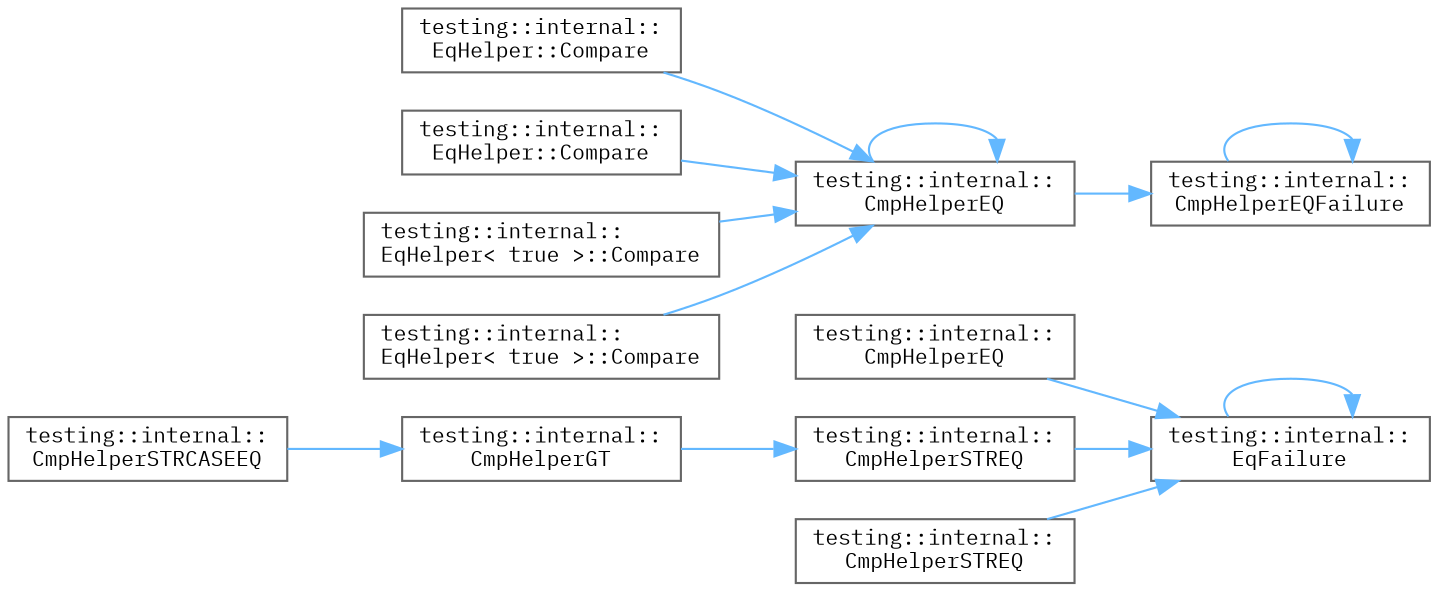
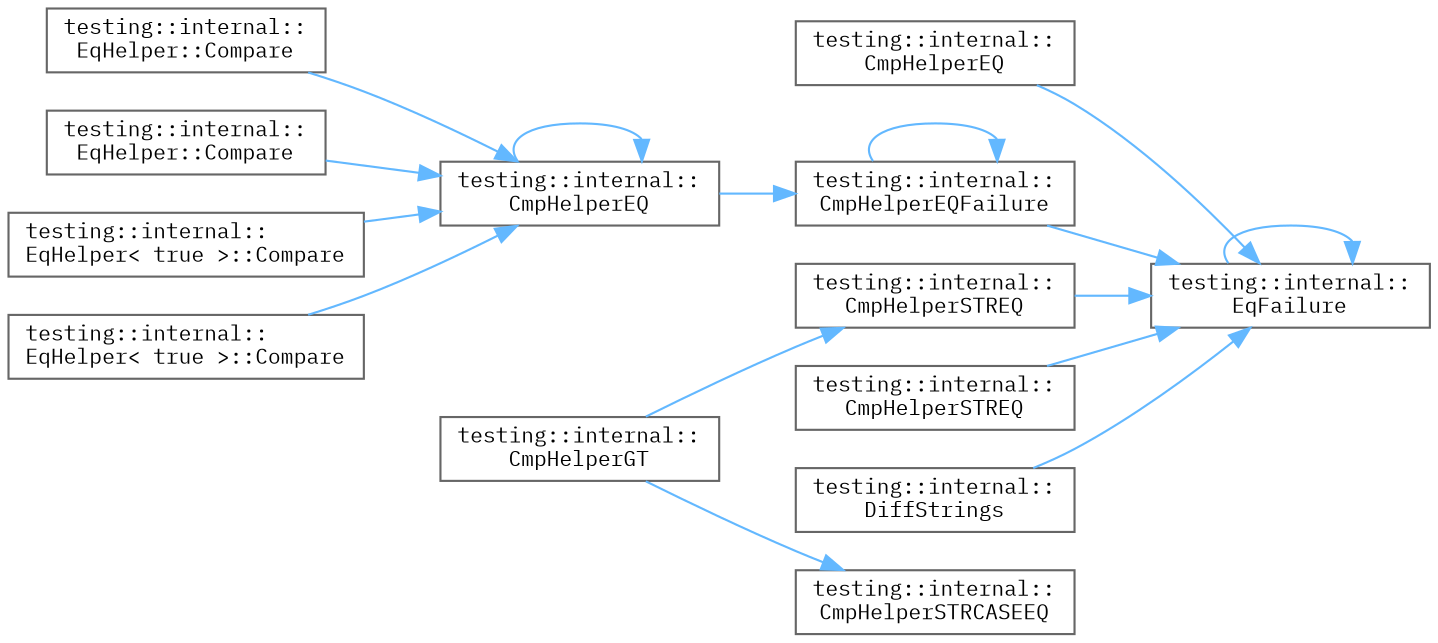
none -> (1102, 242)
(334, 449) -> (734, 523)
none -> (935, 500)
